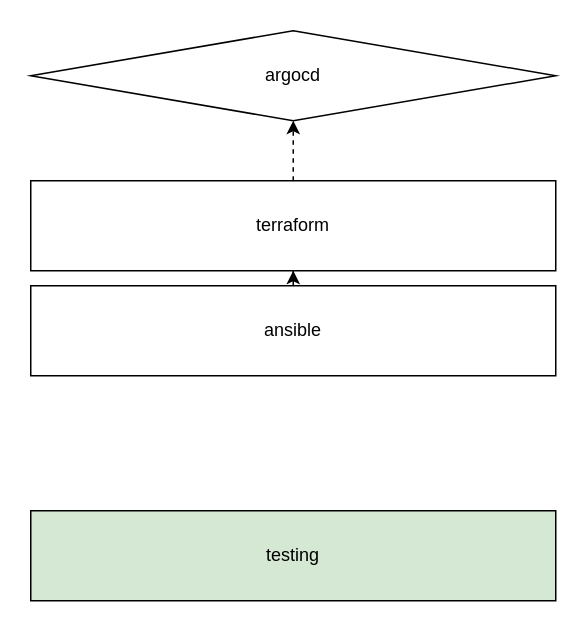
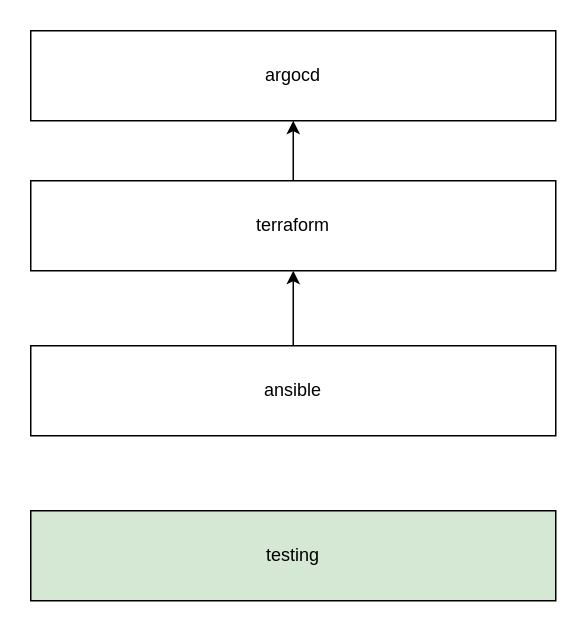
(293, 76) -> (293, 76)
(293, 156) -> (293, 156)
(293, 331) -> (293, 391)
